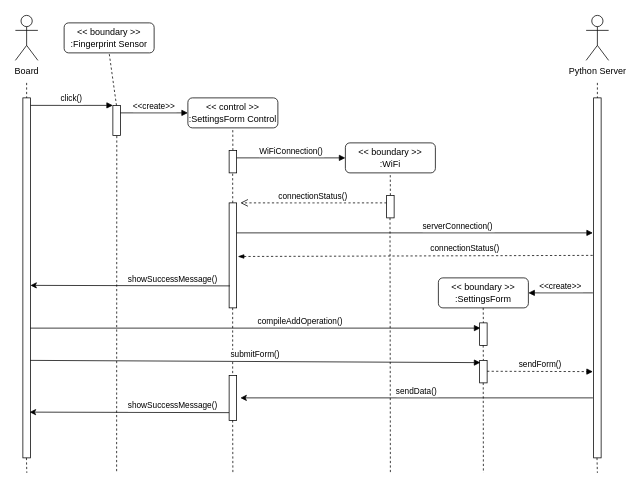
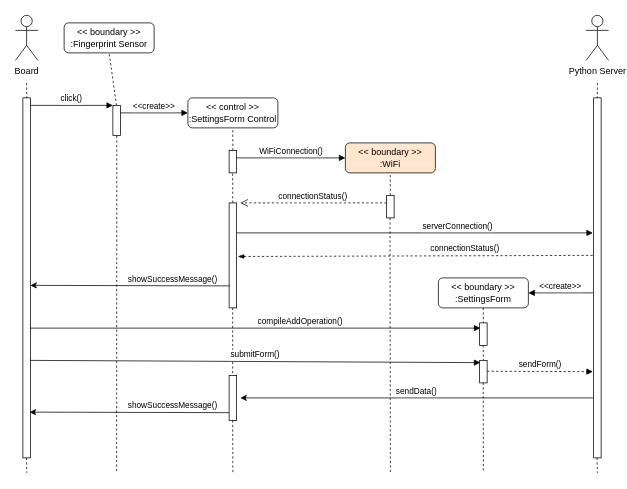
(390, 158) -> (390, 158)
